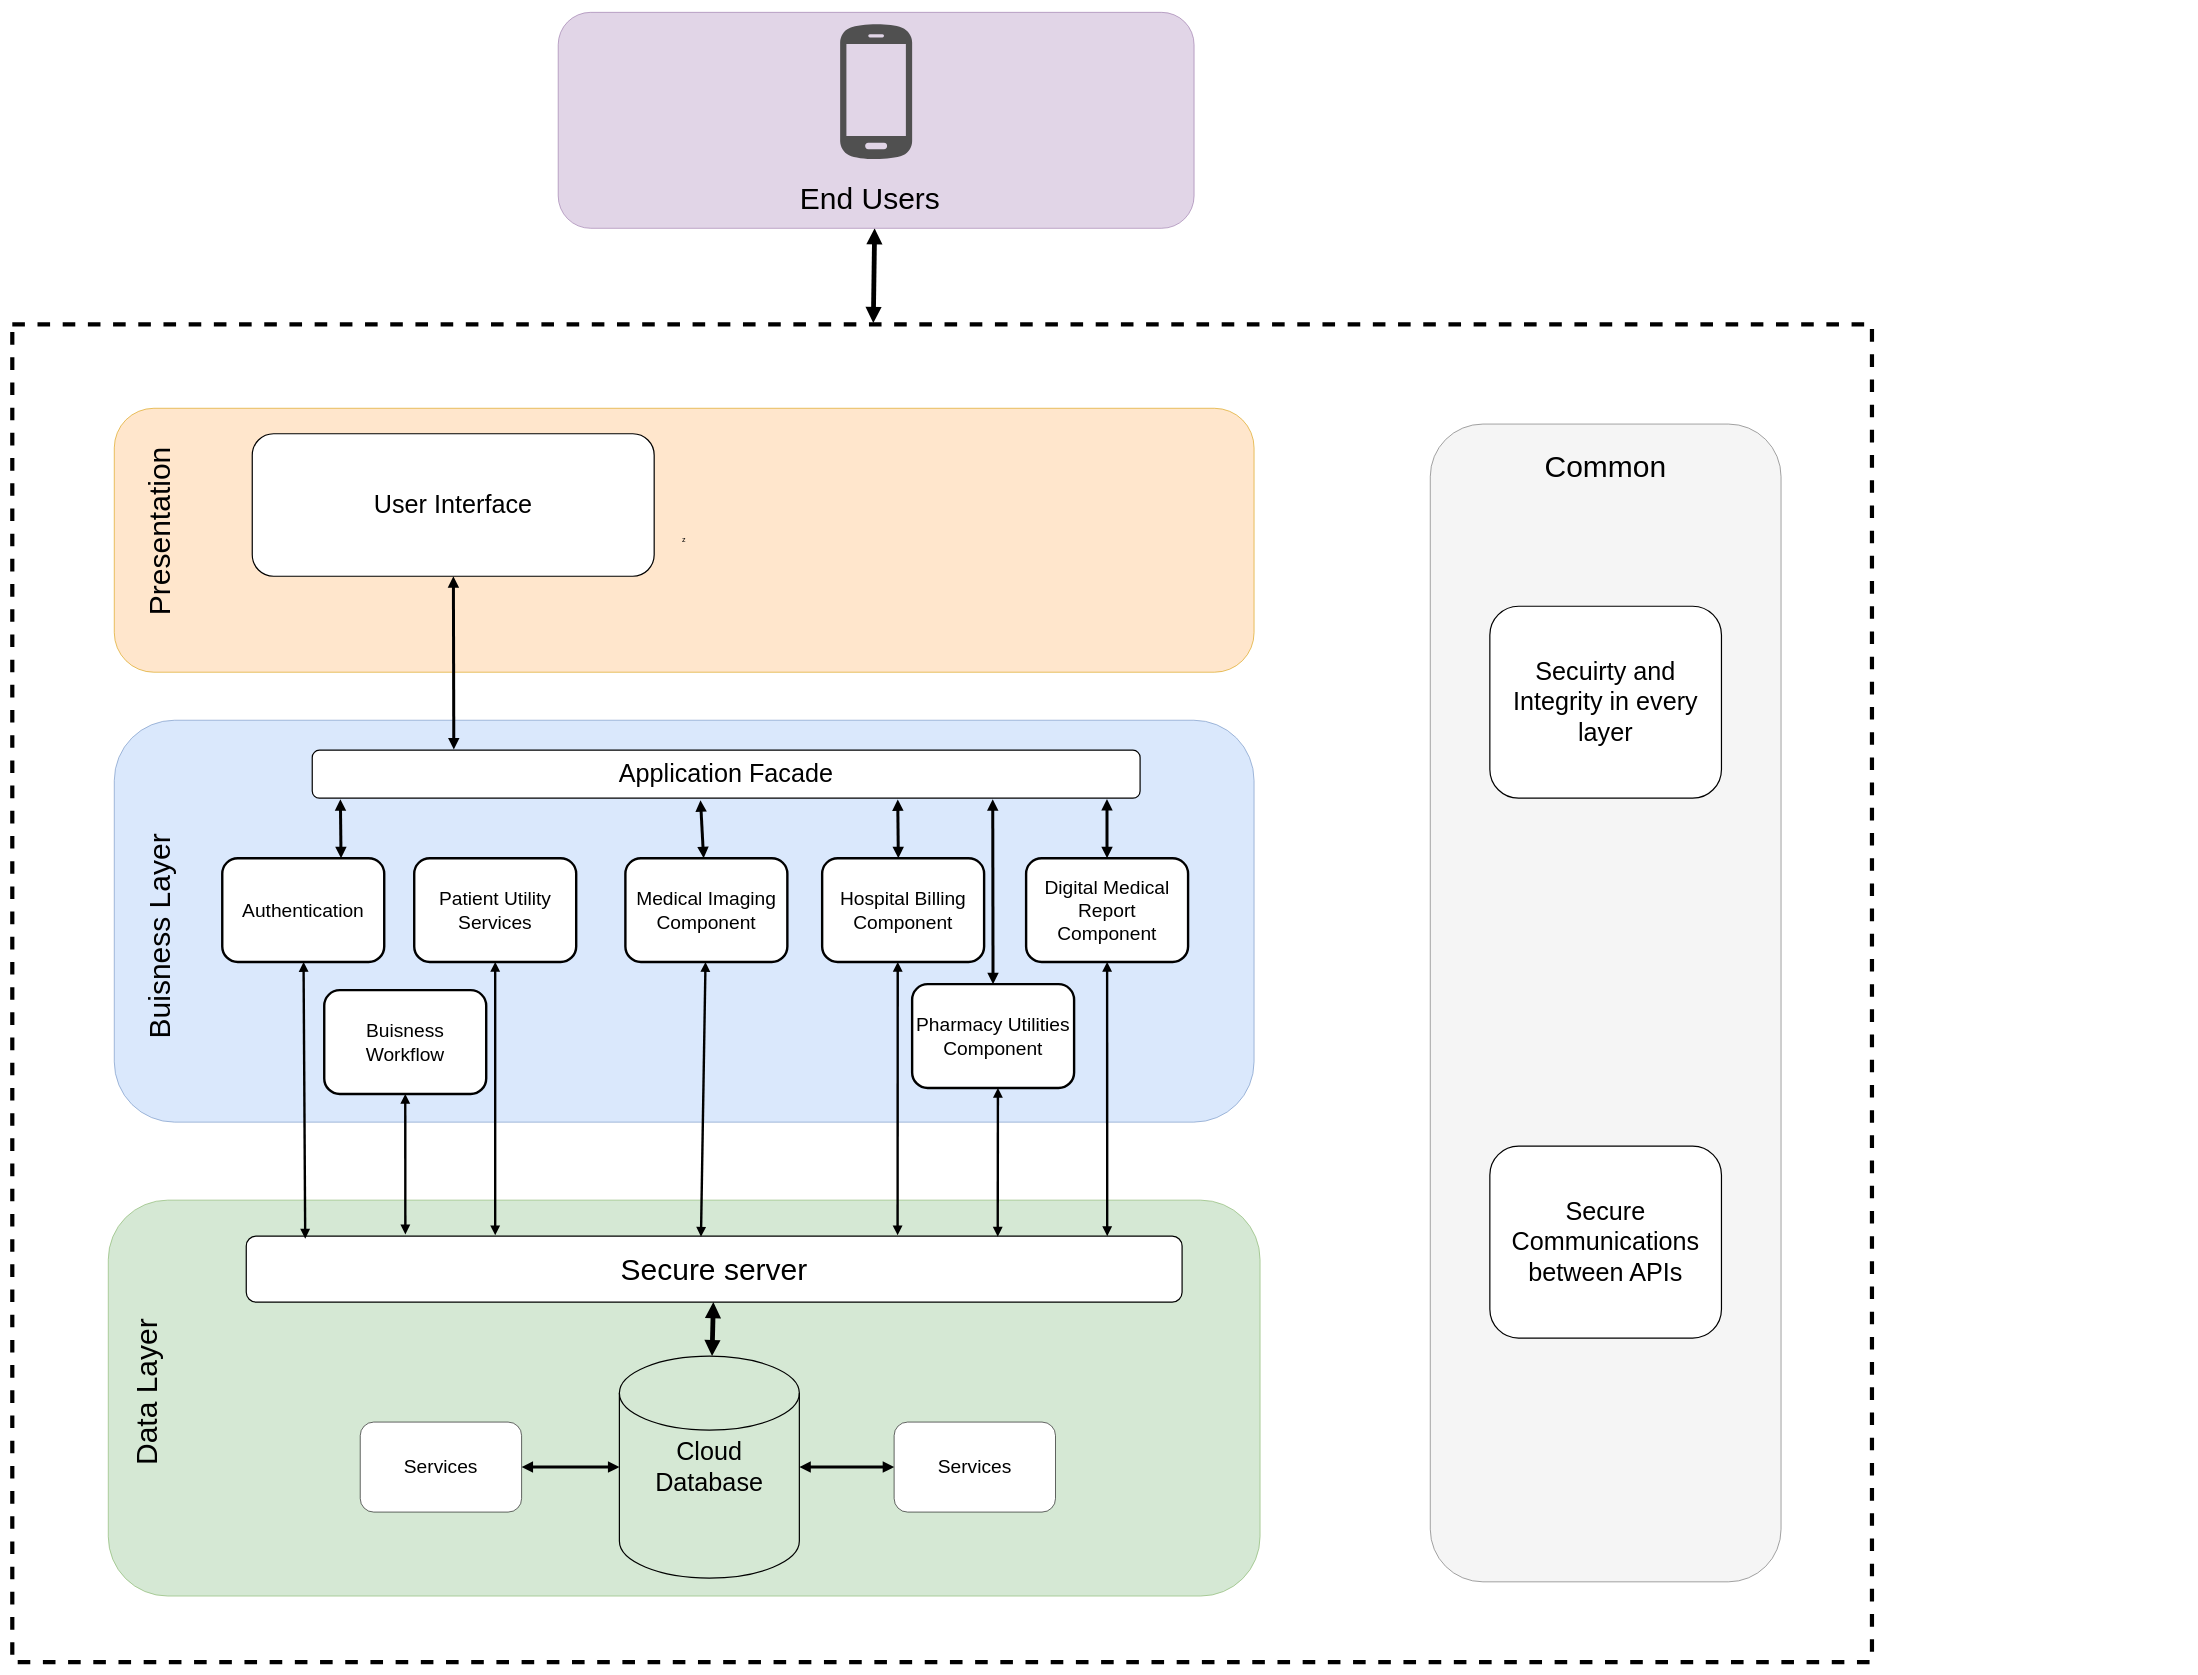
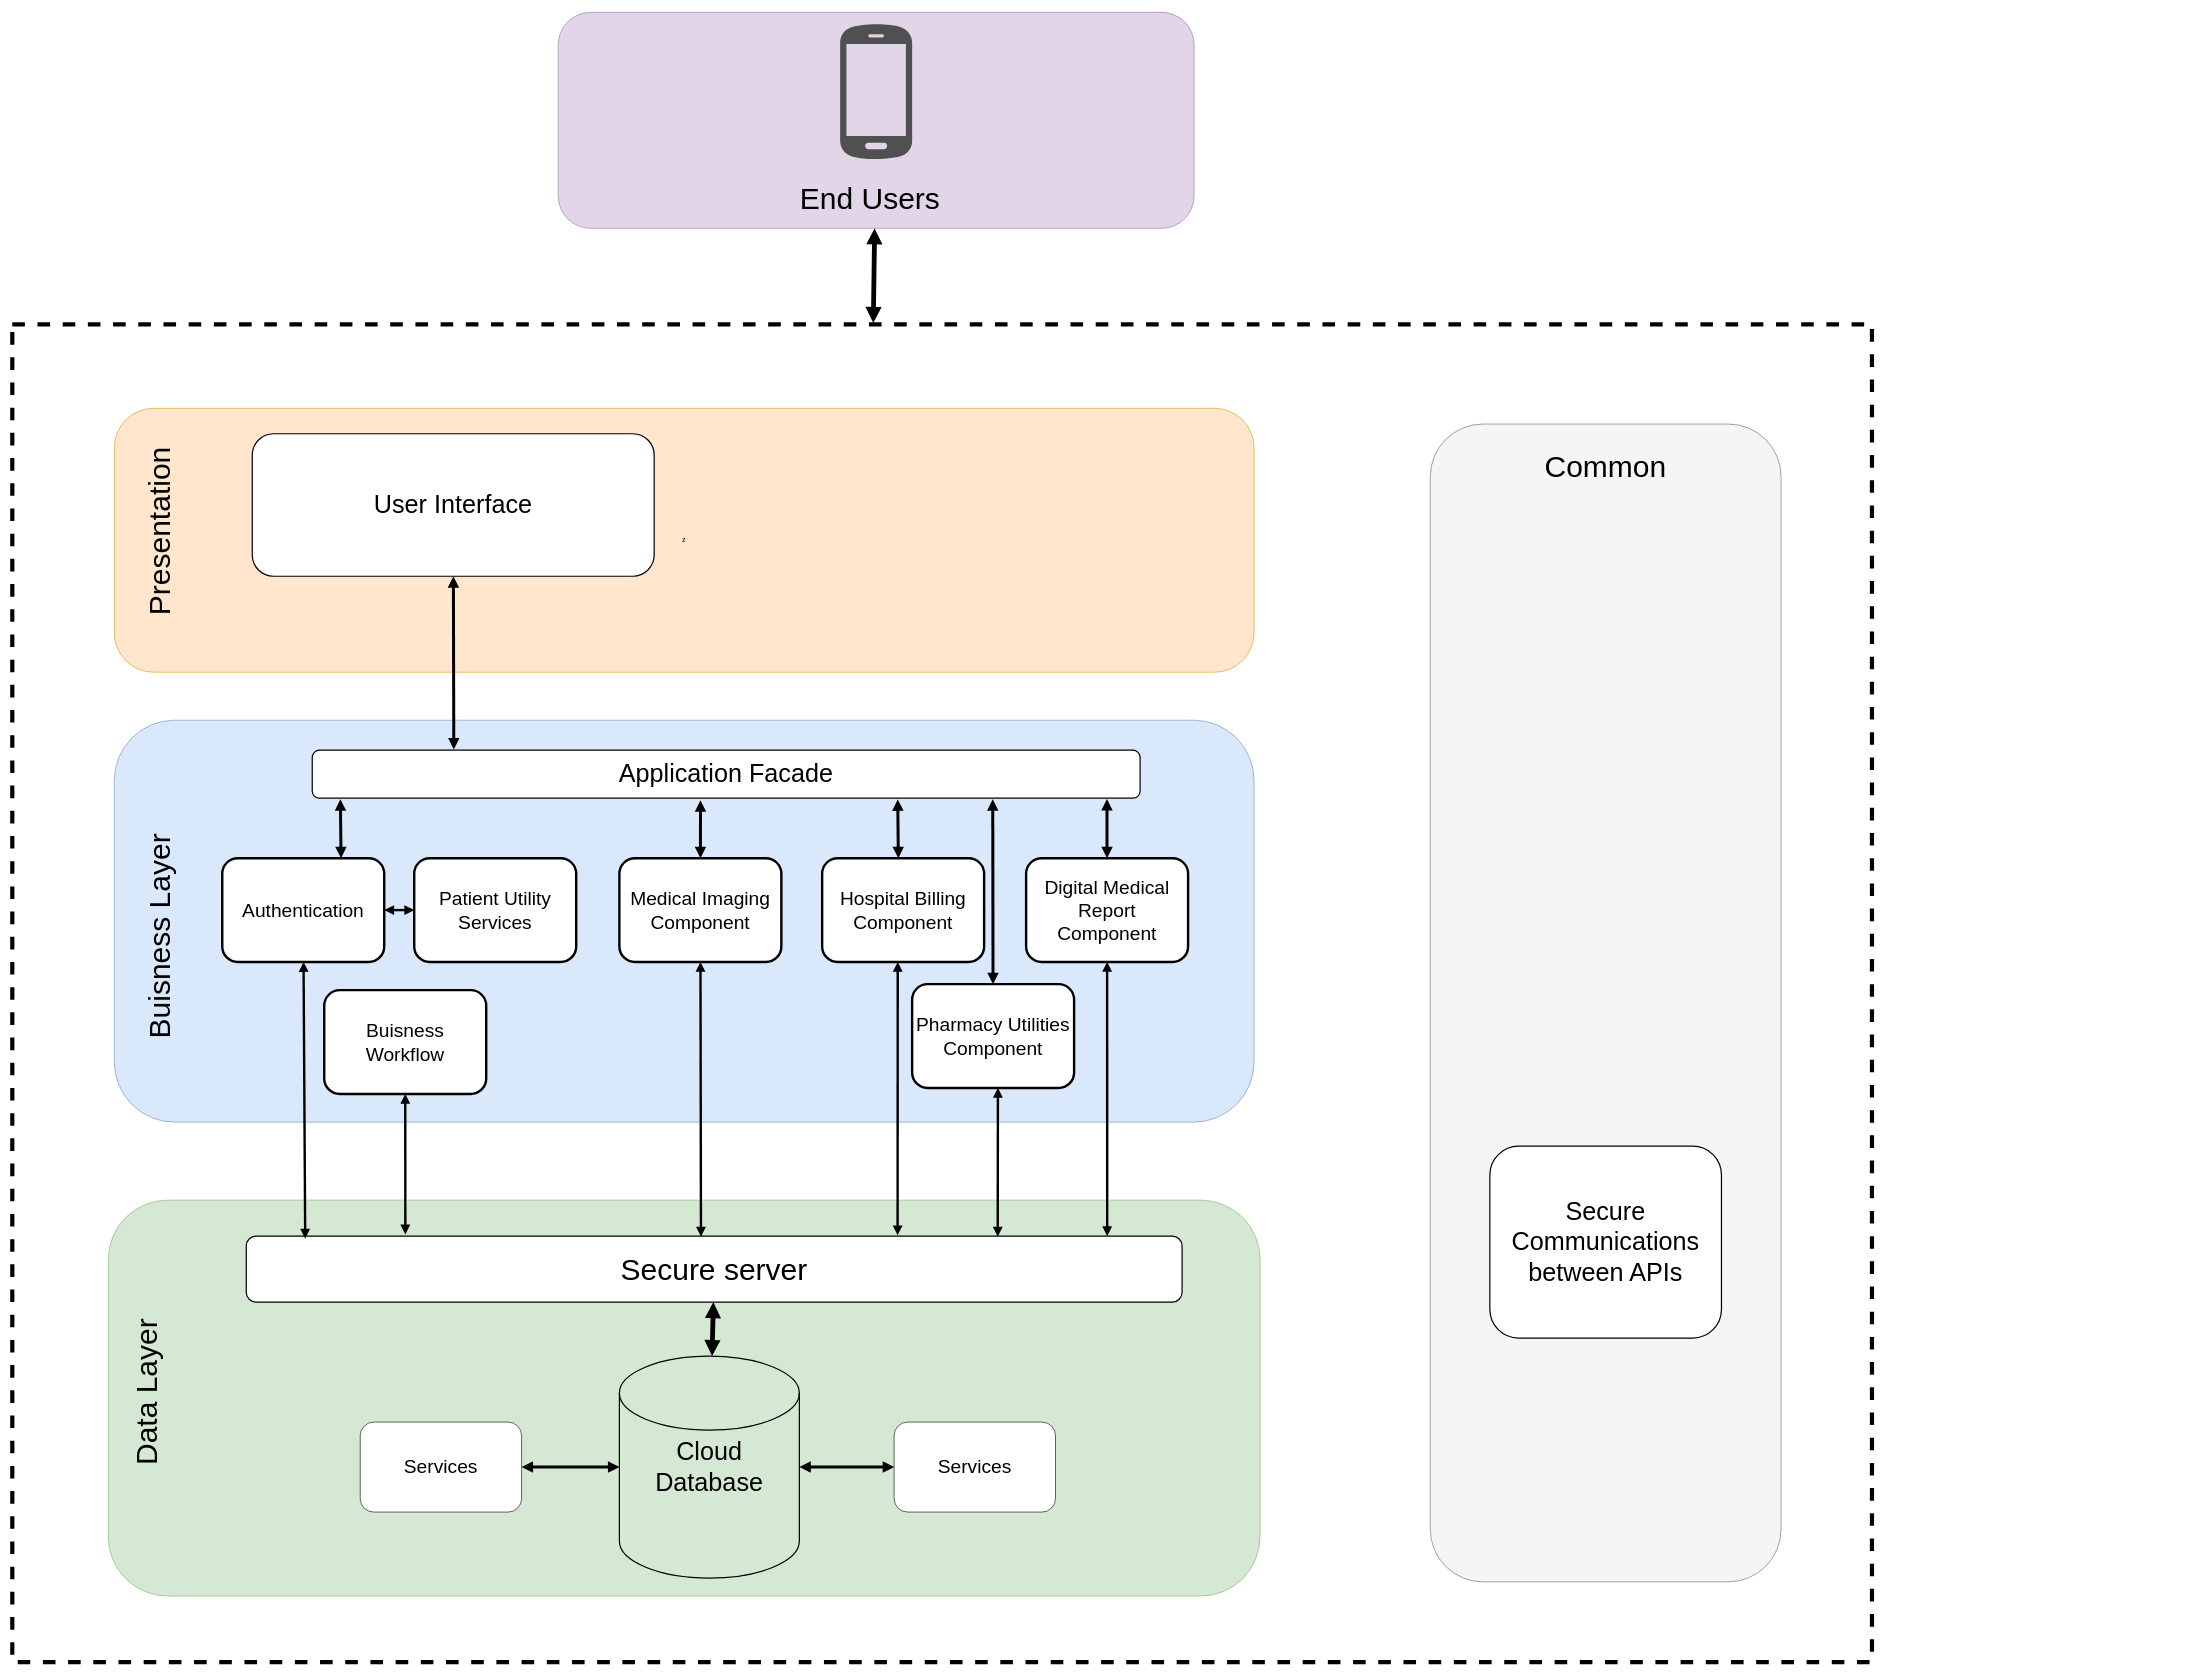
(1606, 702) -> none
(707, 910) -> (701, 910)
(495, 1098) -> (399, 910)
